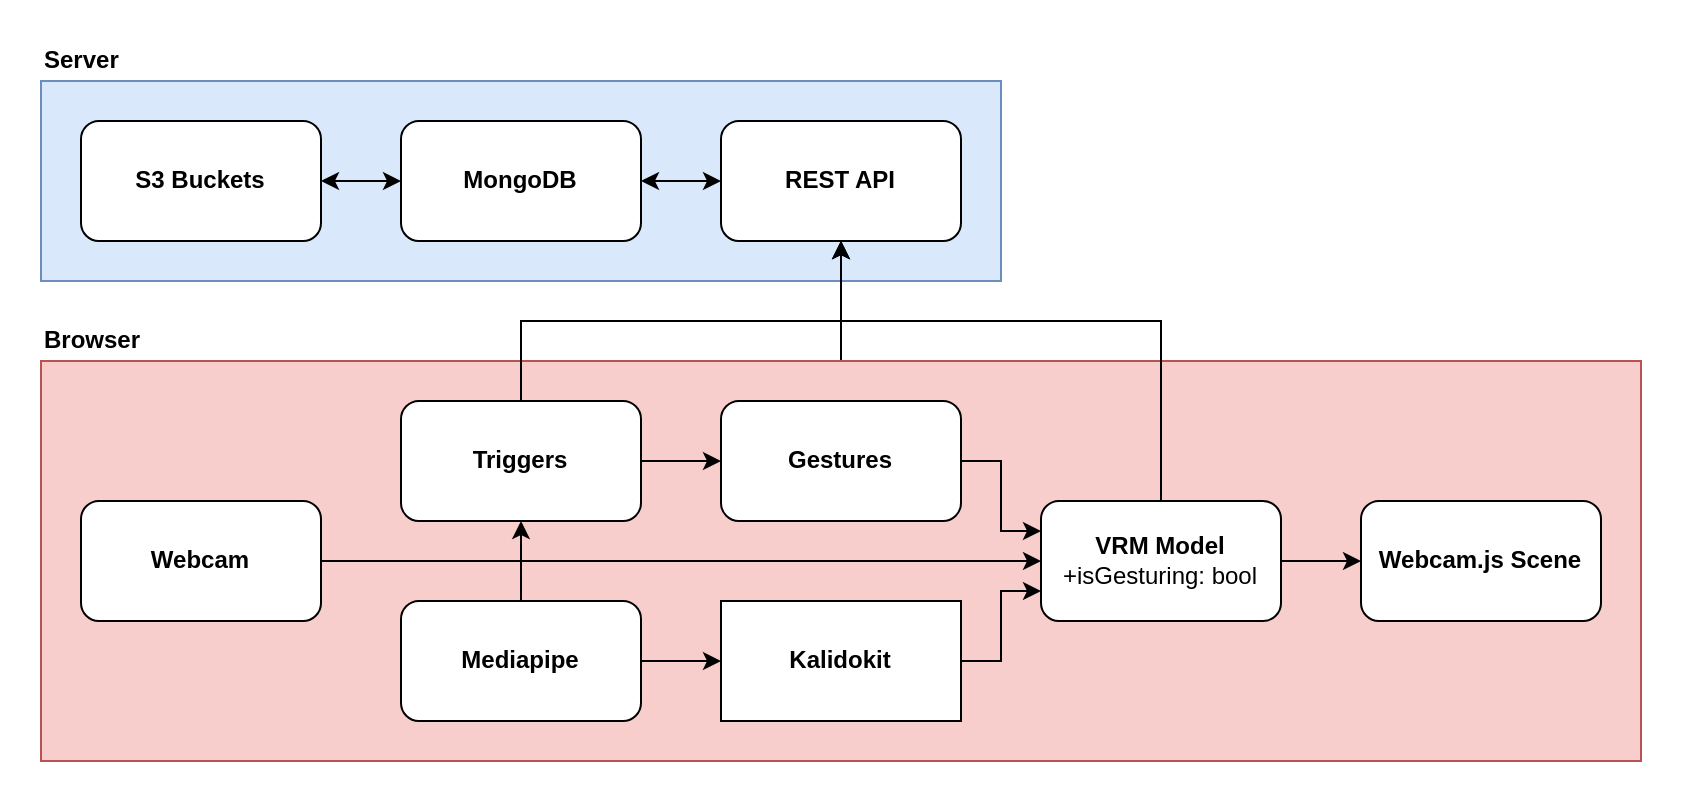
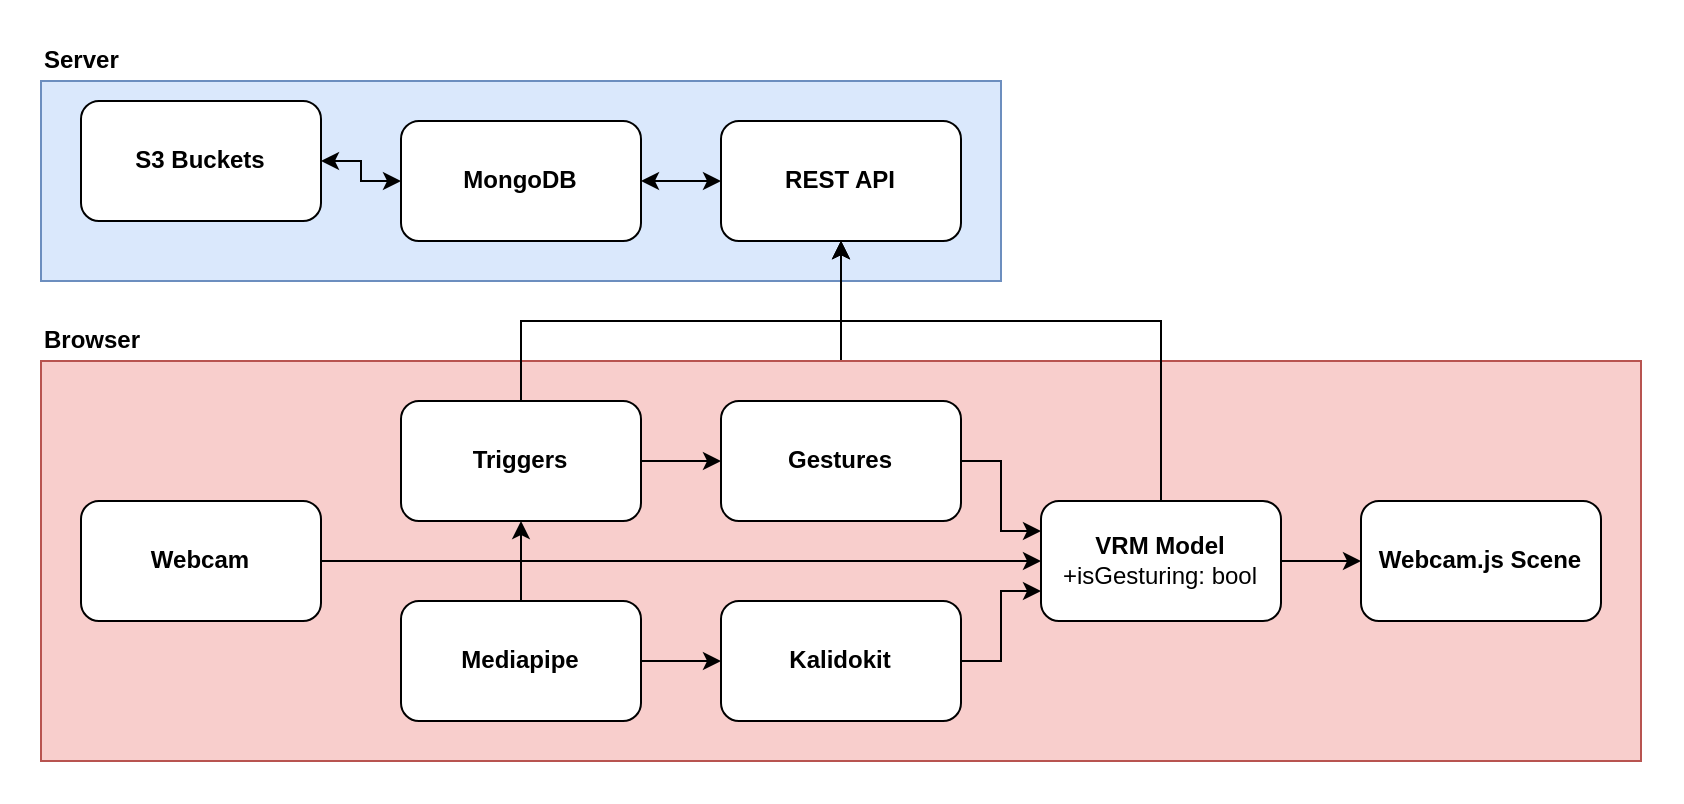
(201, 181) -> (201, 161)
(841, 661) -> (841, 661)
